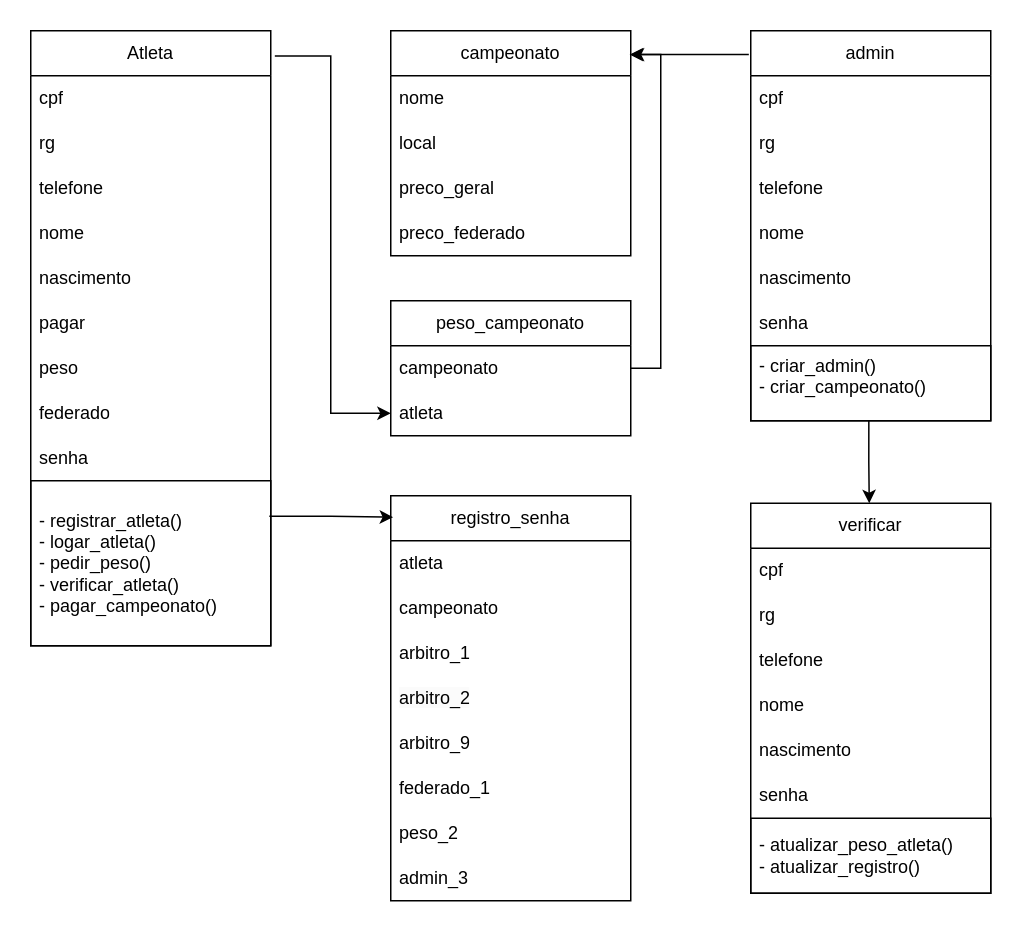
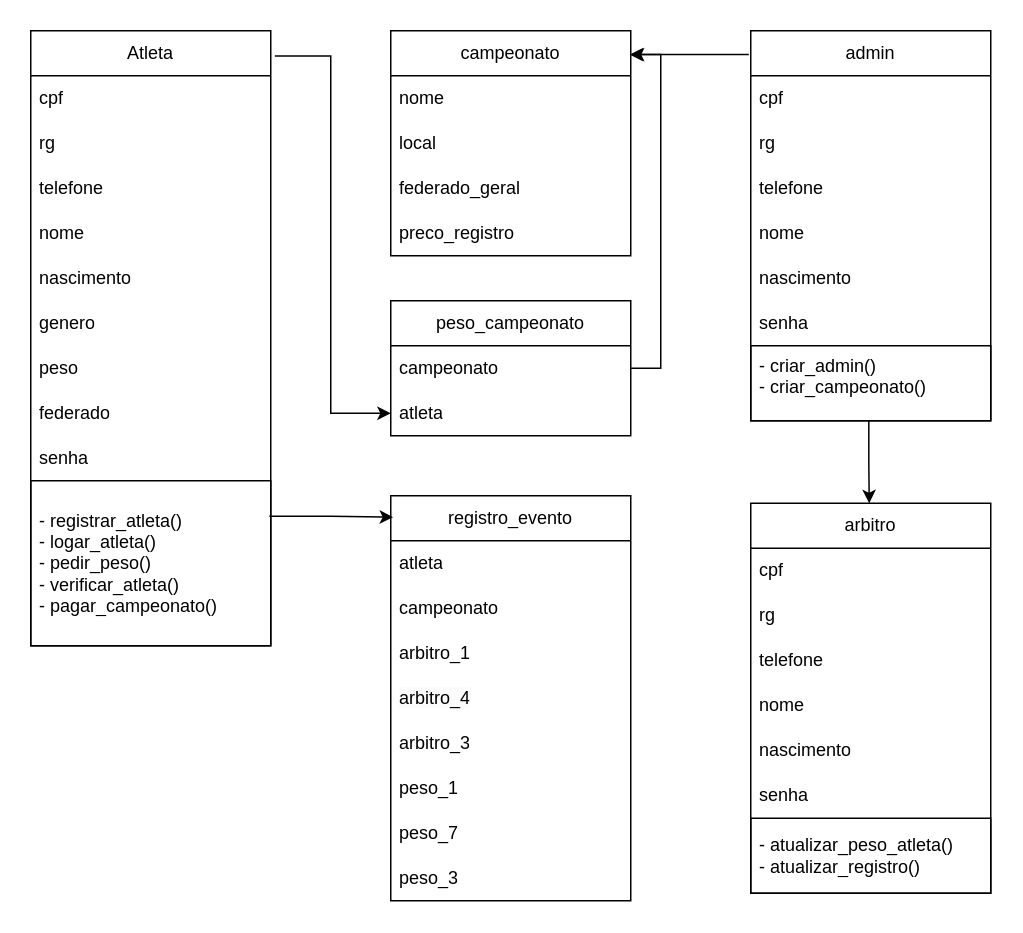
(453, 188) -> (468, 188)
(470, 233) -> (468, 233)
(65, 323) -> (70, 323)
(511, 518) -> (511, 518)
(871, 526) -> (871, 526)
(443, 698) -> (443, 698)
(443, 743) -> (443, 743)
(450, 788) -> (430, 788)
(430, 833) -> (430, 833)
(433, 878) -> (430, 878)
